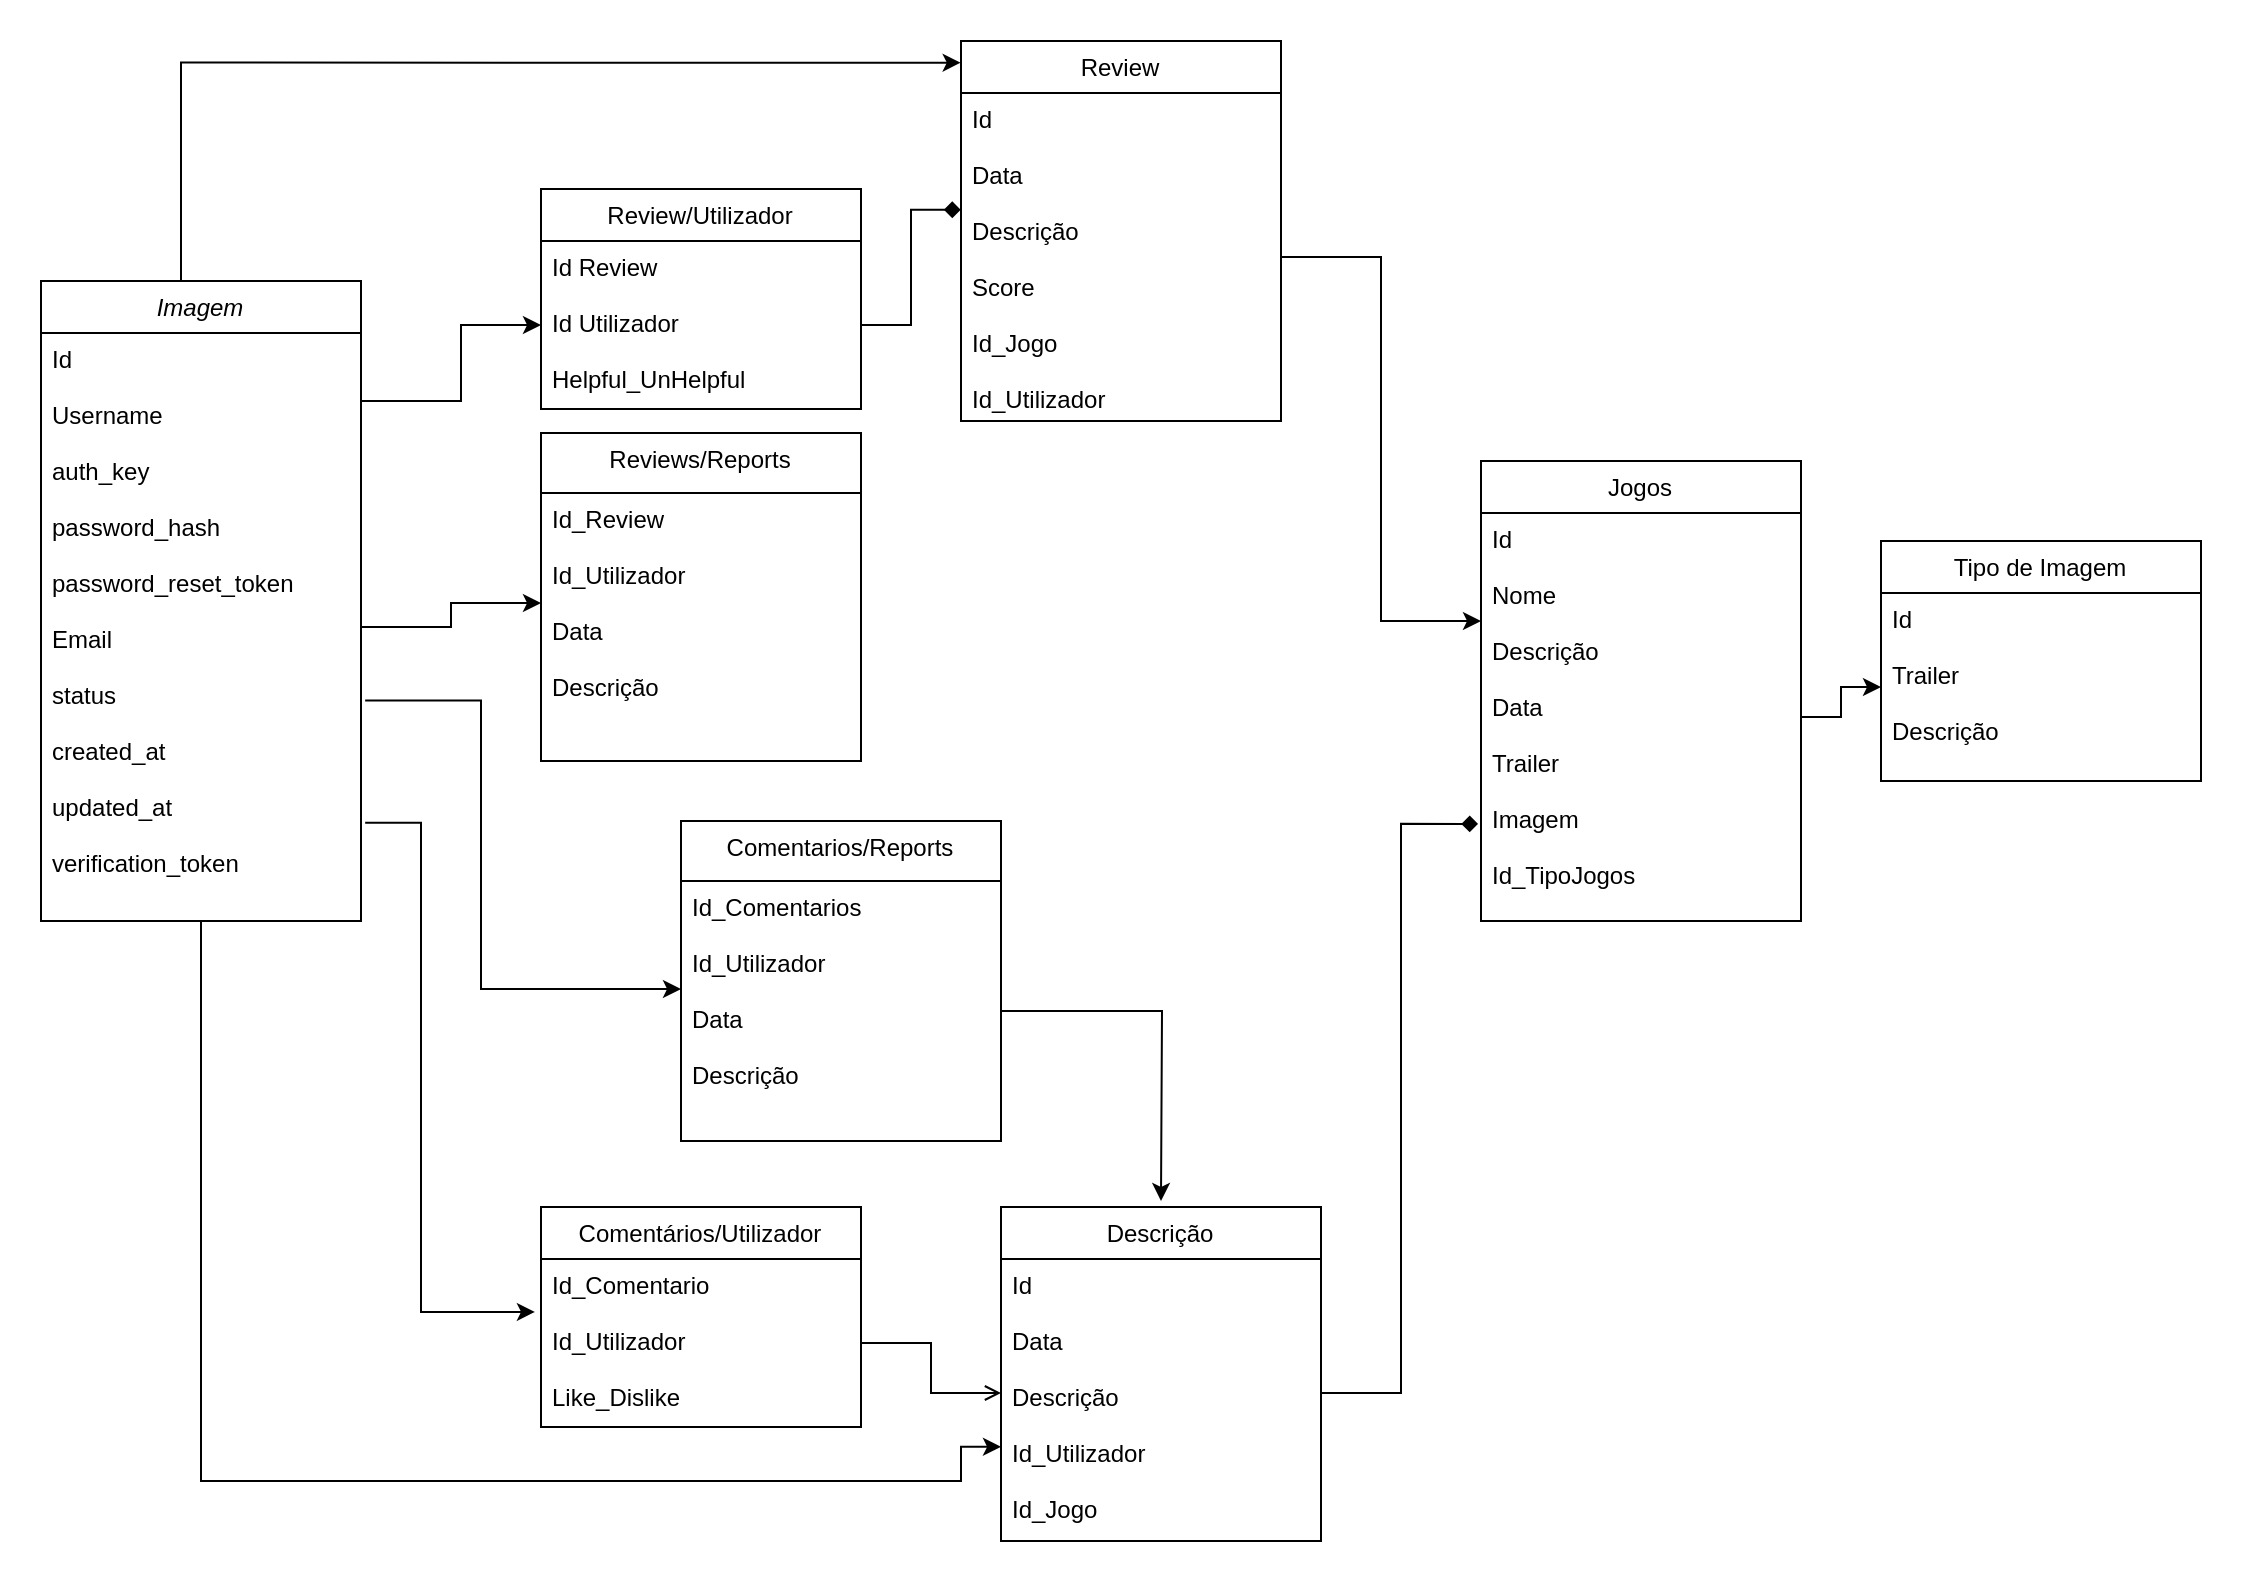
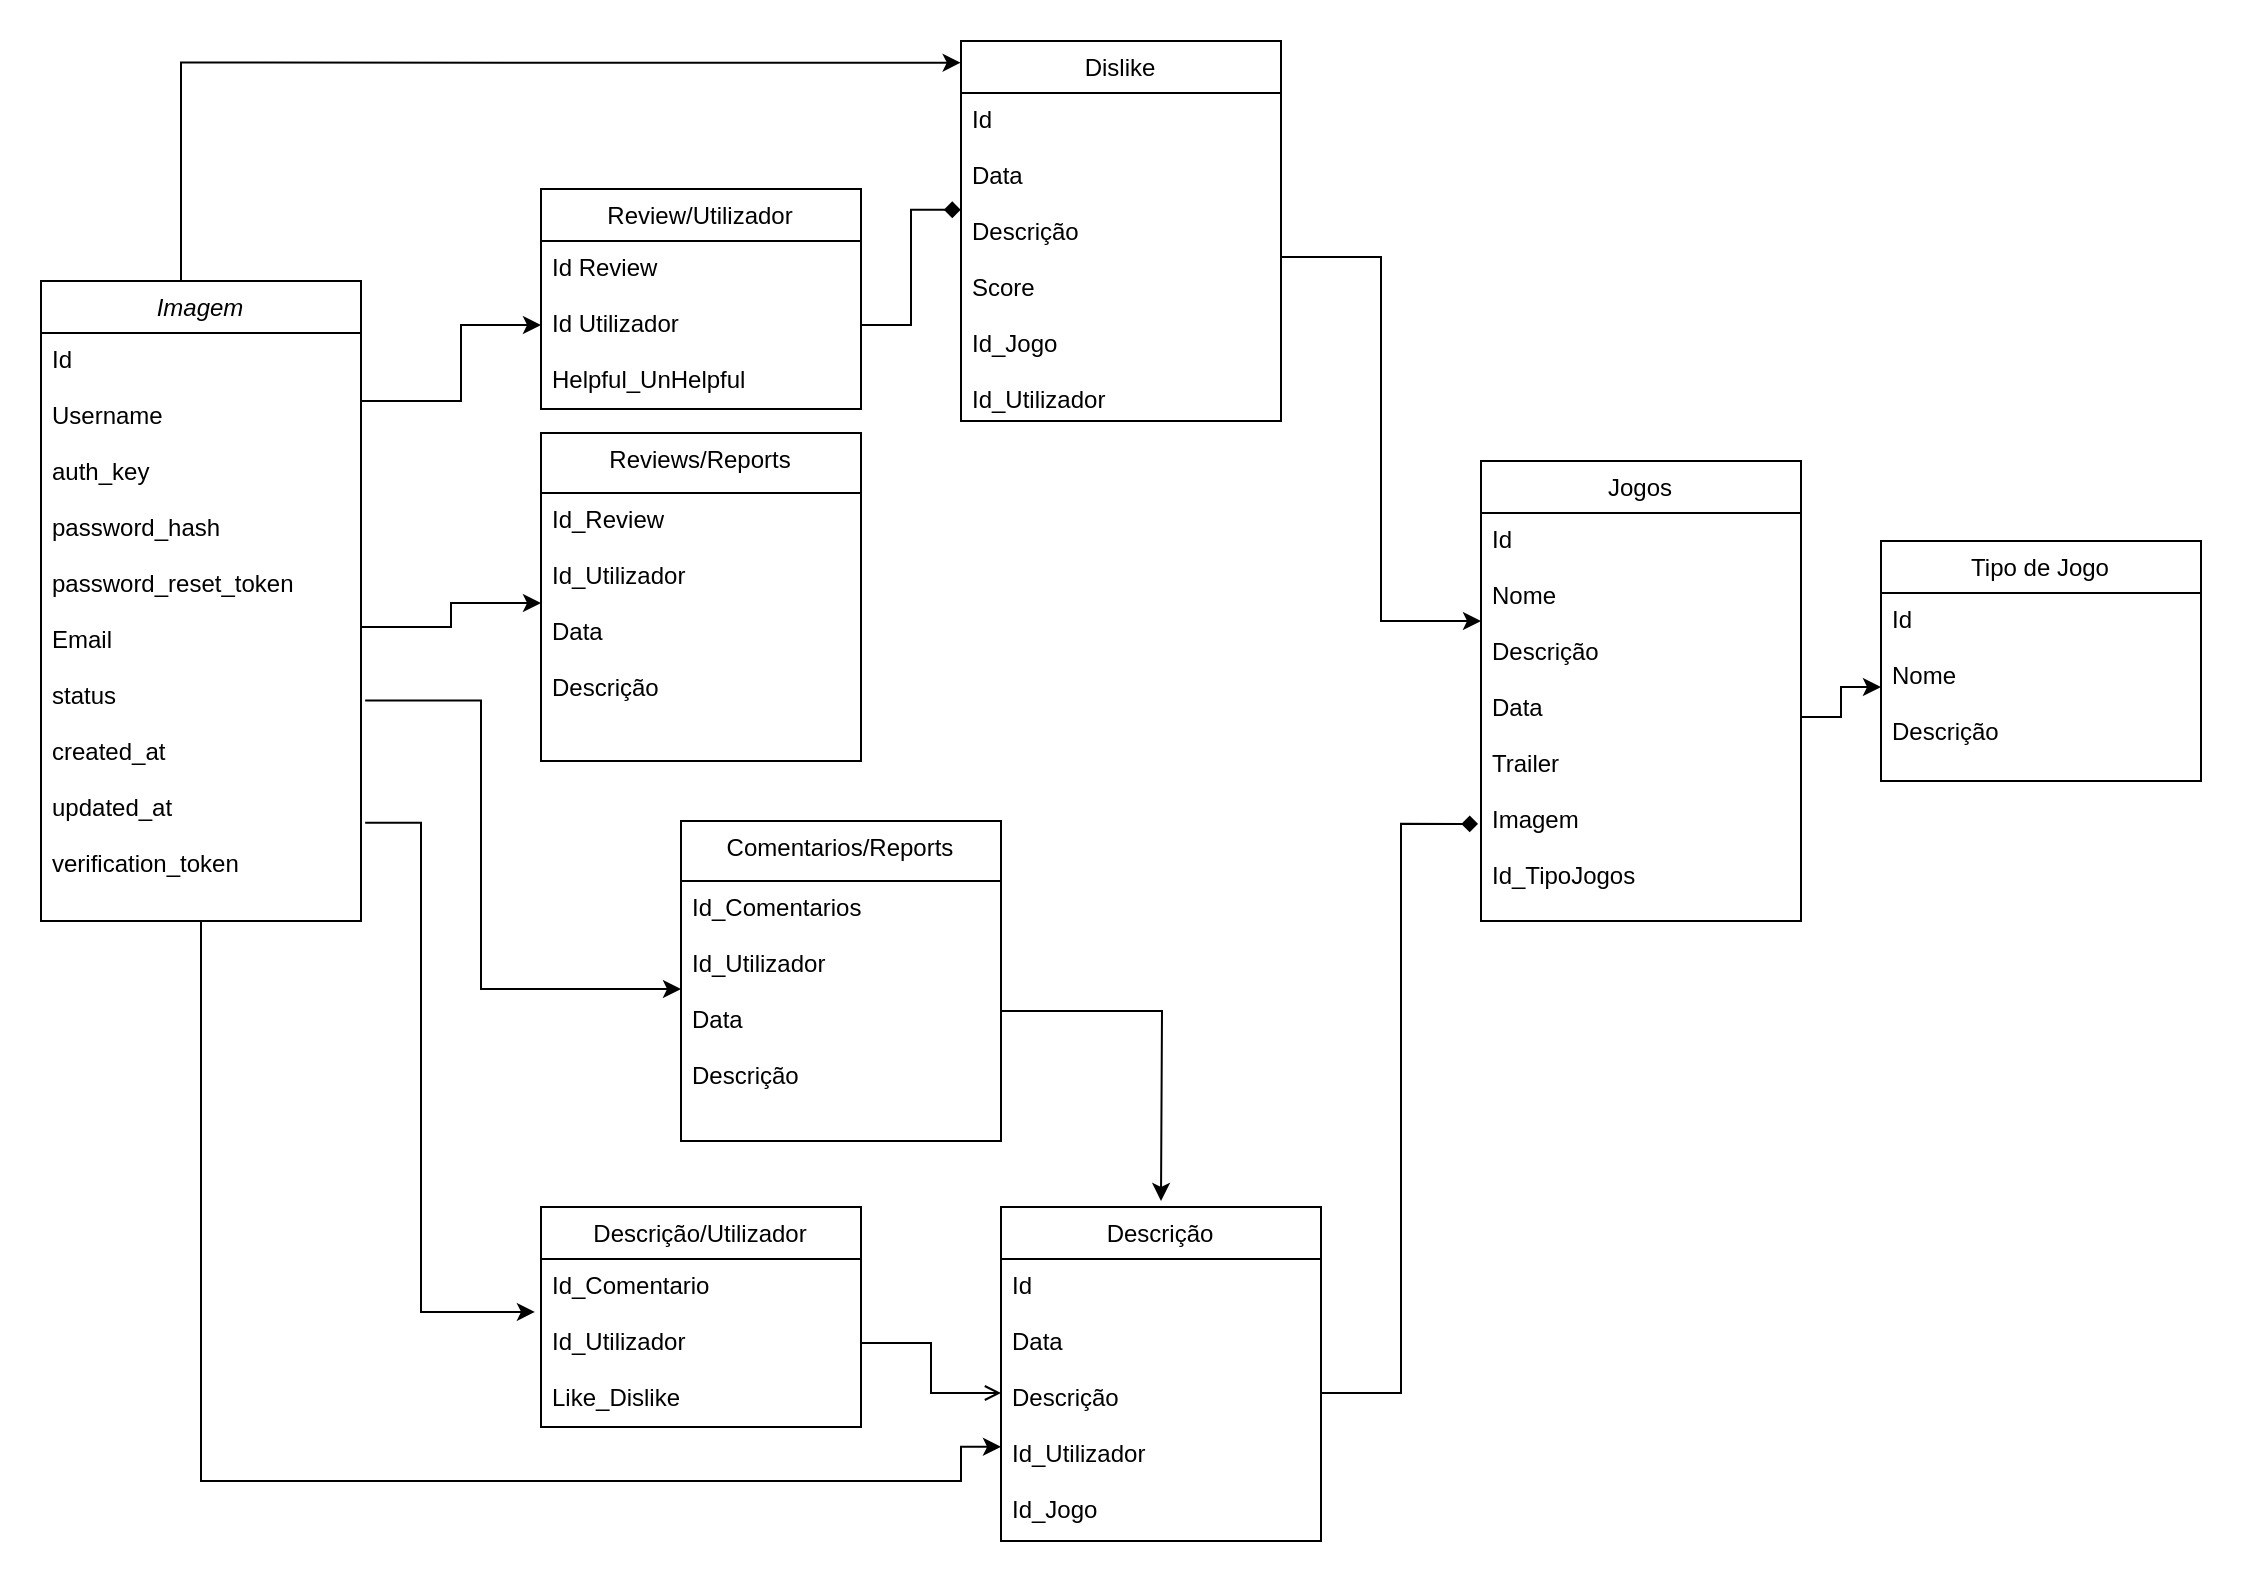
(1120, 68) -> (1120, 68)
(2040, 568) -> (2040, 568)
(1905, 620) -> (1905, 620)
(700, 1234) -> (700, 1234)
